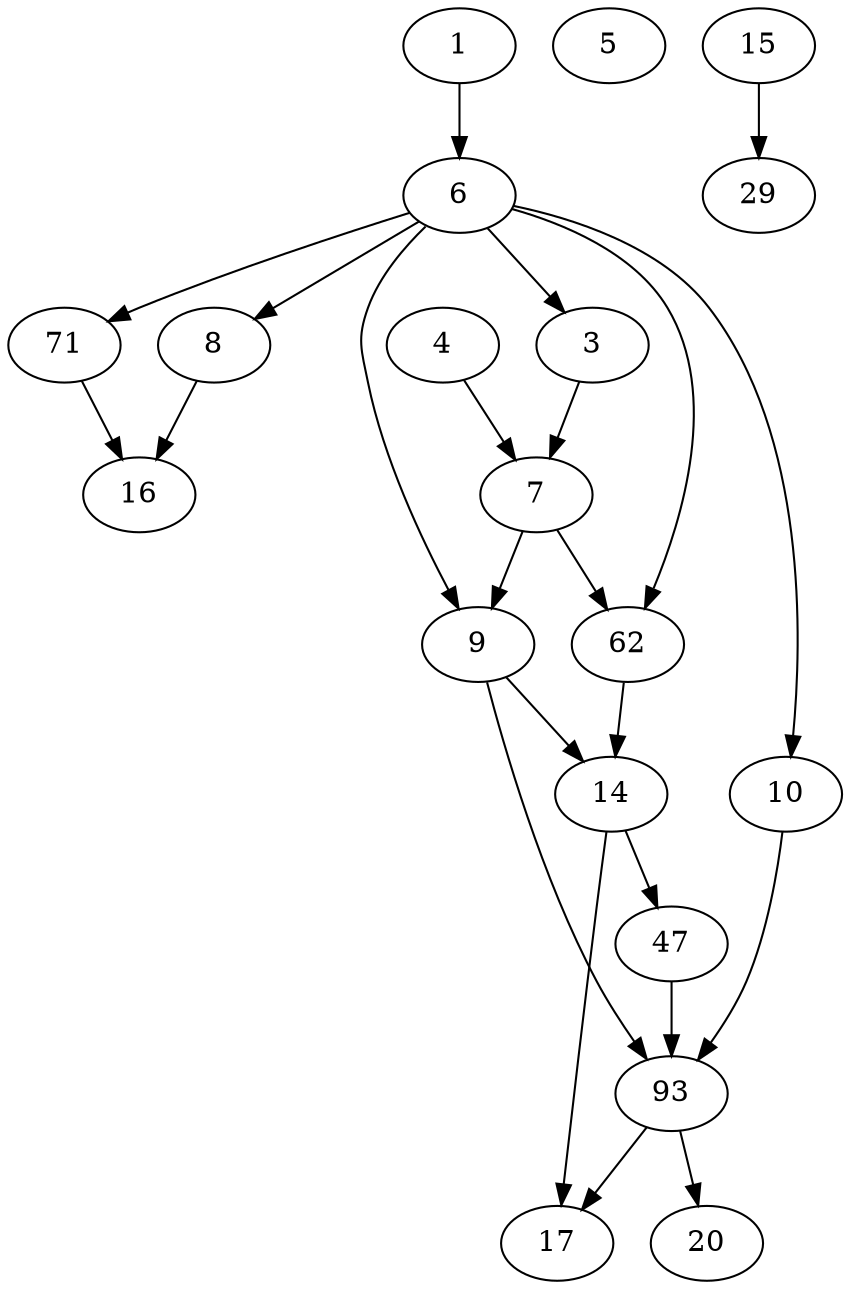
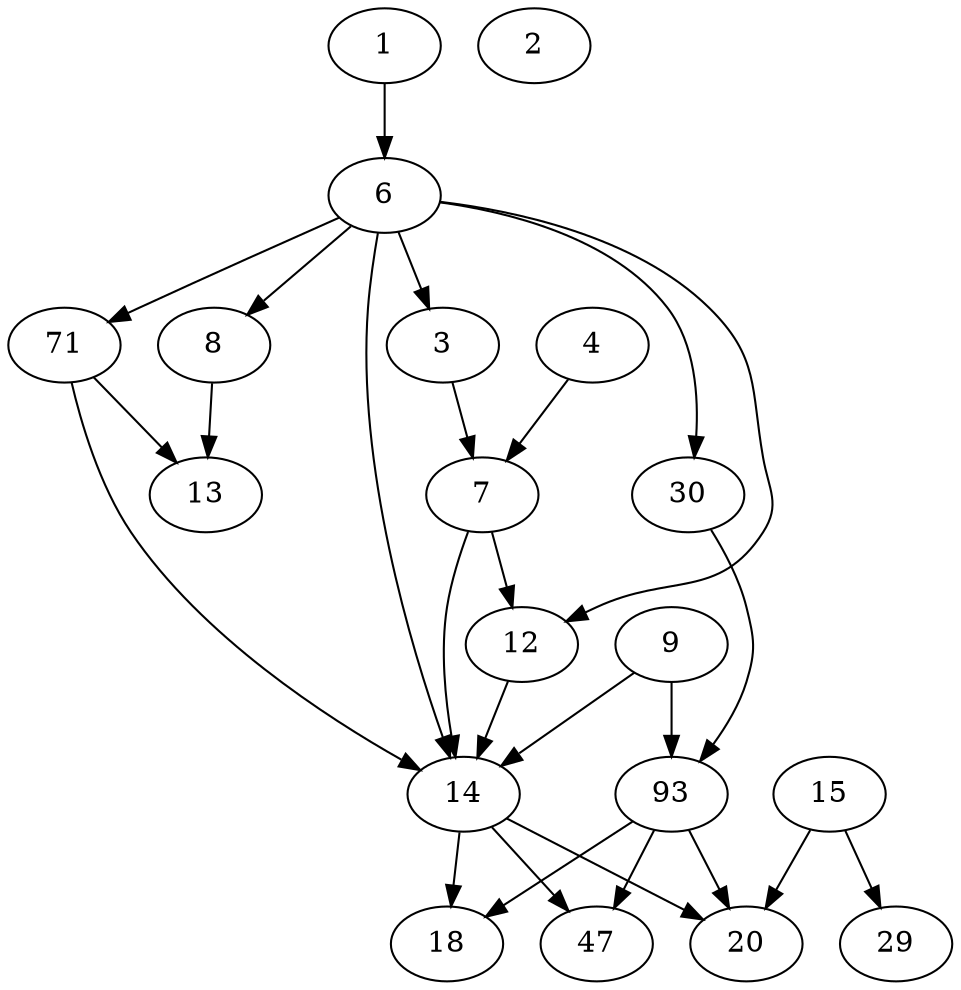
none -> (534, 46)
(609, 46) -> none
(373, 405) -> (378, 489)
(139, 495) -> (206, 495)
(511, 560) -> (444, 633)
none -> (193, 607)
(628, 645) -> (522, 645)
(786, 794) -> (688, 495)
none -> (793, 860)
none -> (595, 864)
(672, 1009) -> (639, 860)
(557, 1243) -> (447, 944)
